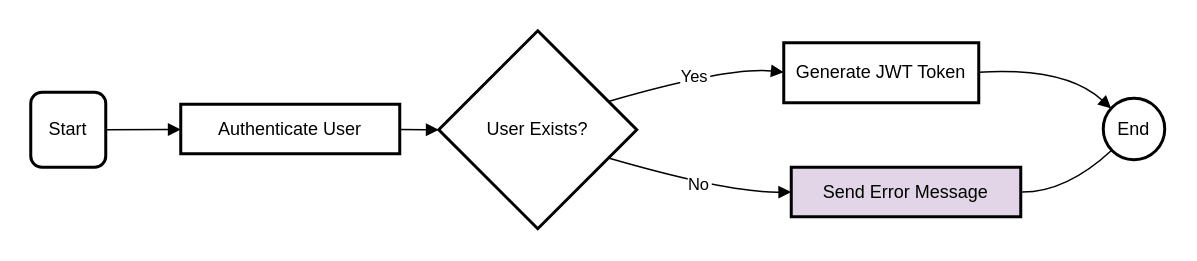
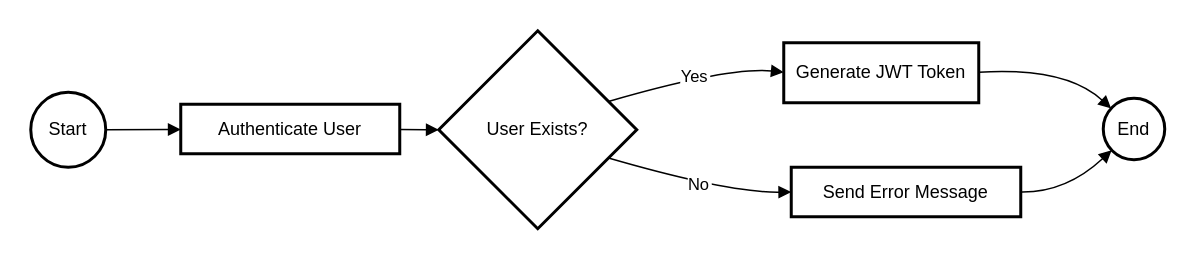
(68, 130) -> (68, 130)
(1079, 175) -> (1075, 179)
(906, 192) -> (906, 192)
